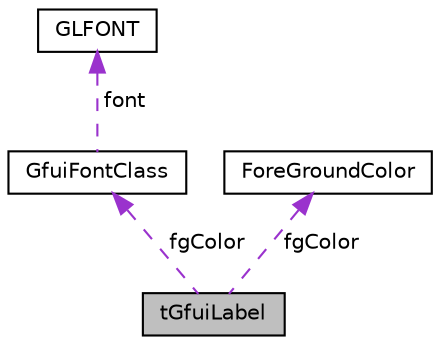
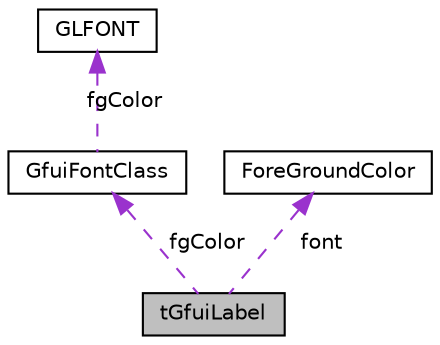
(122, 102) -> (122, 102)
(319, 243) -> (319, 243)
